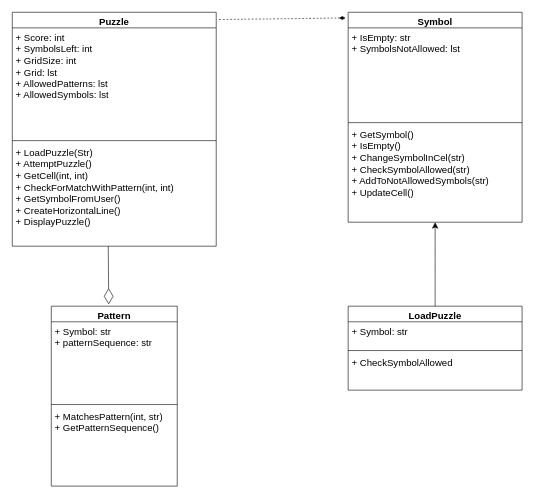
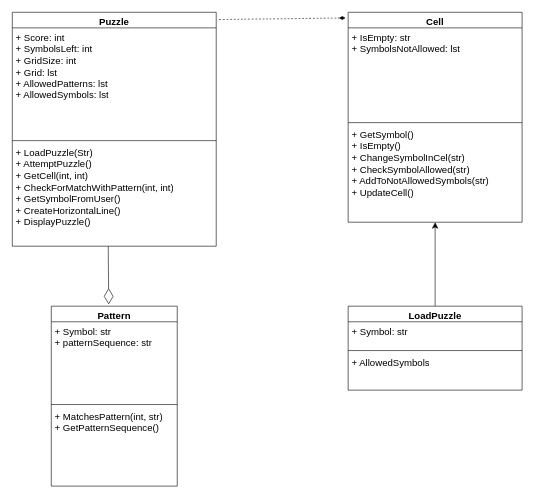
(435, 22) -> (435, 22)
(401, 363) -> (390, 363)
